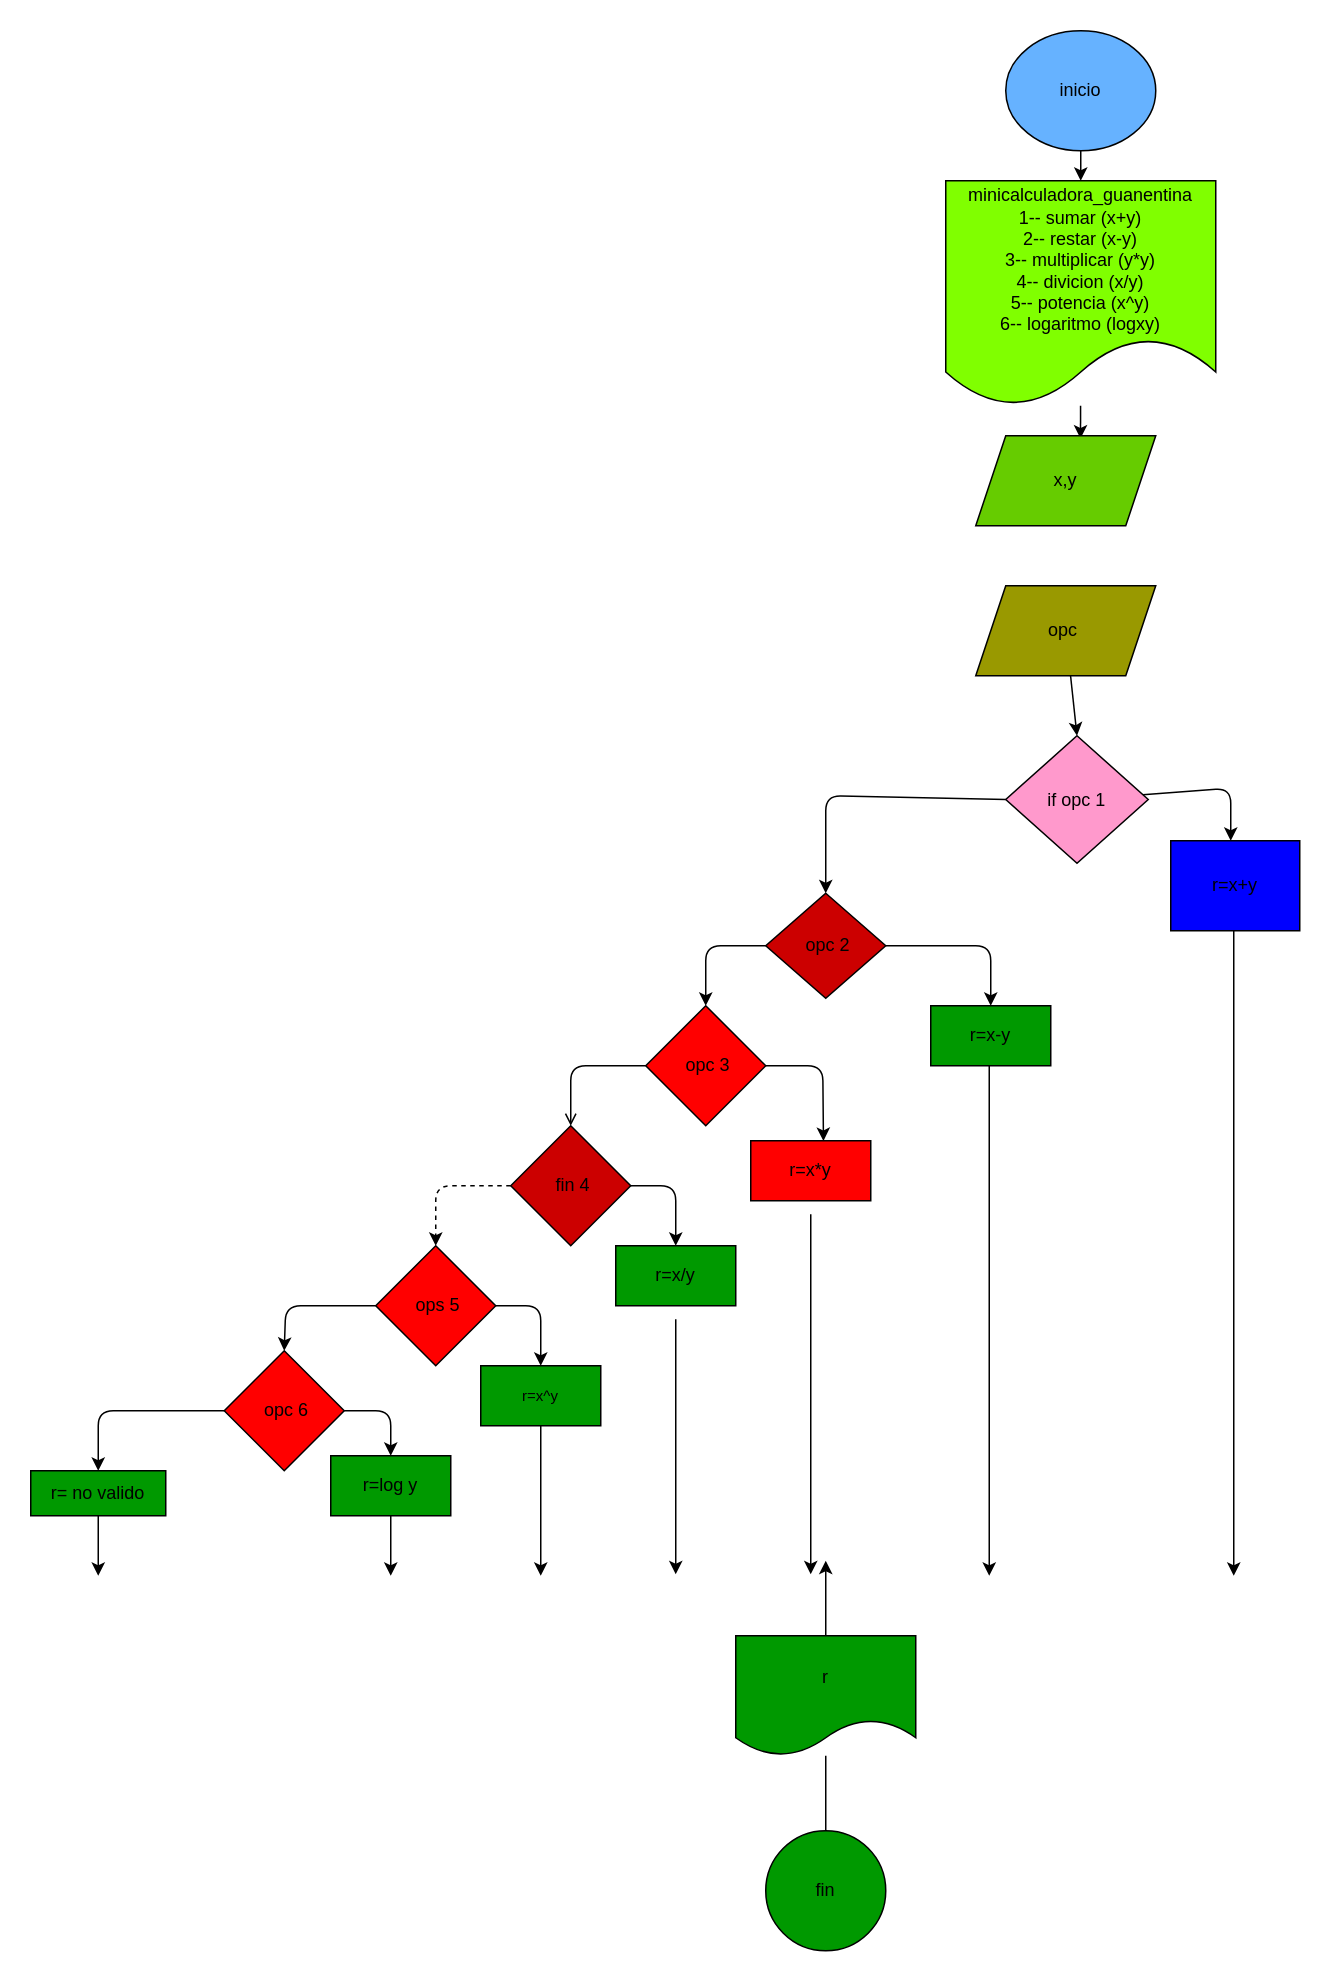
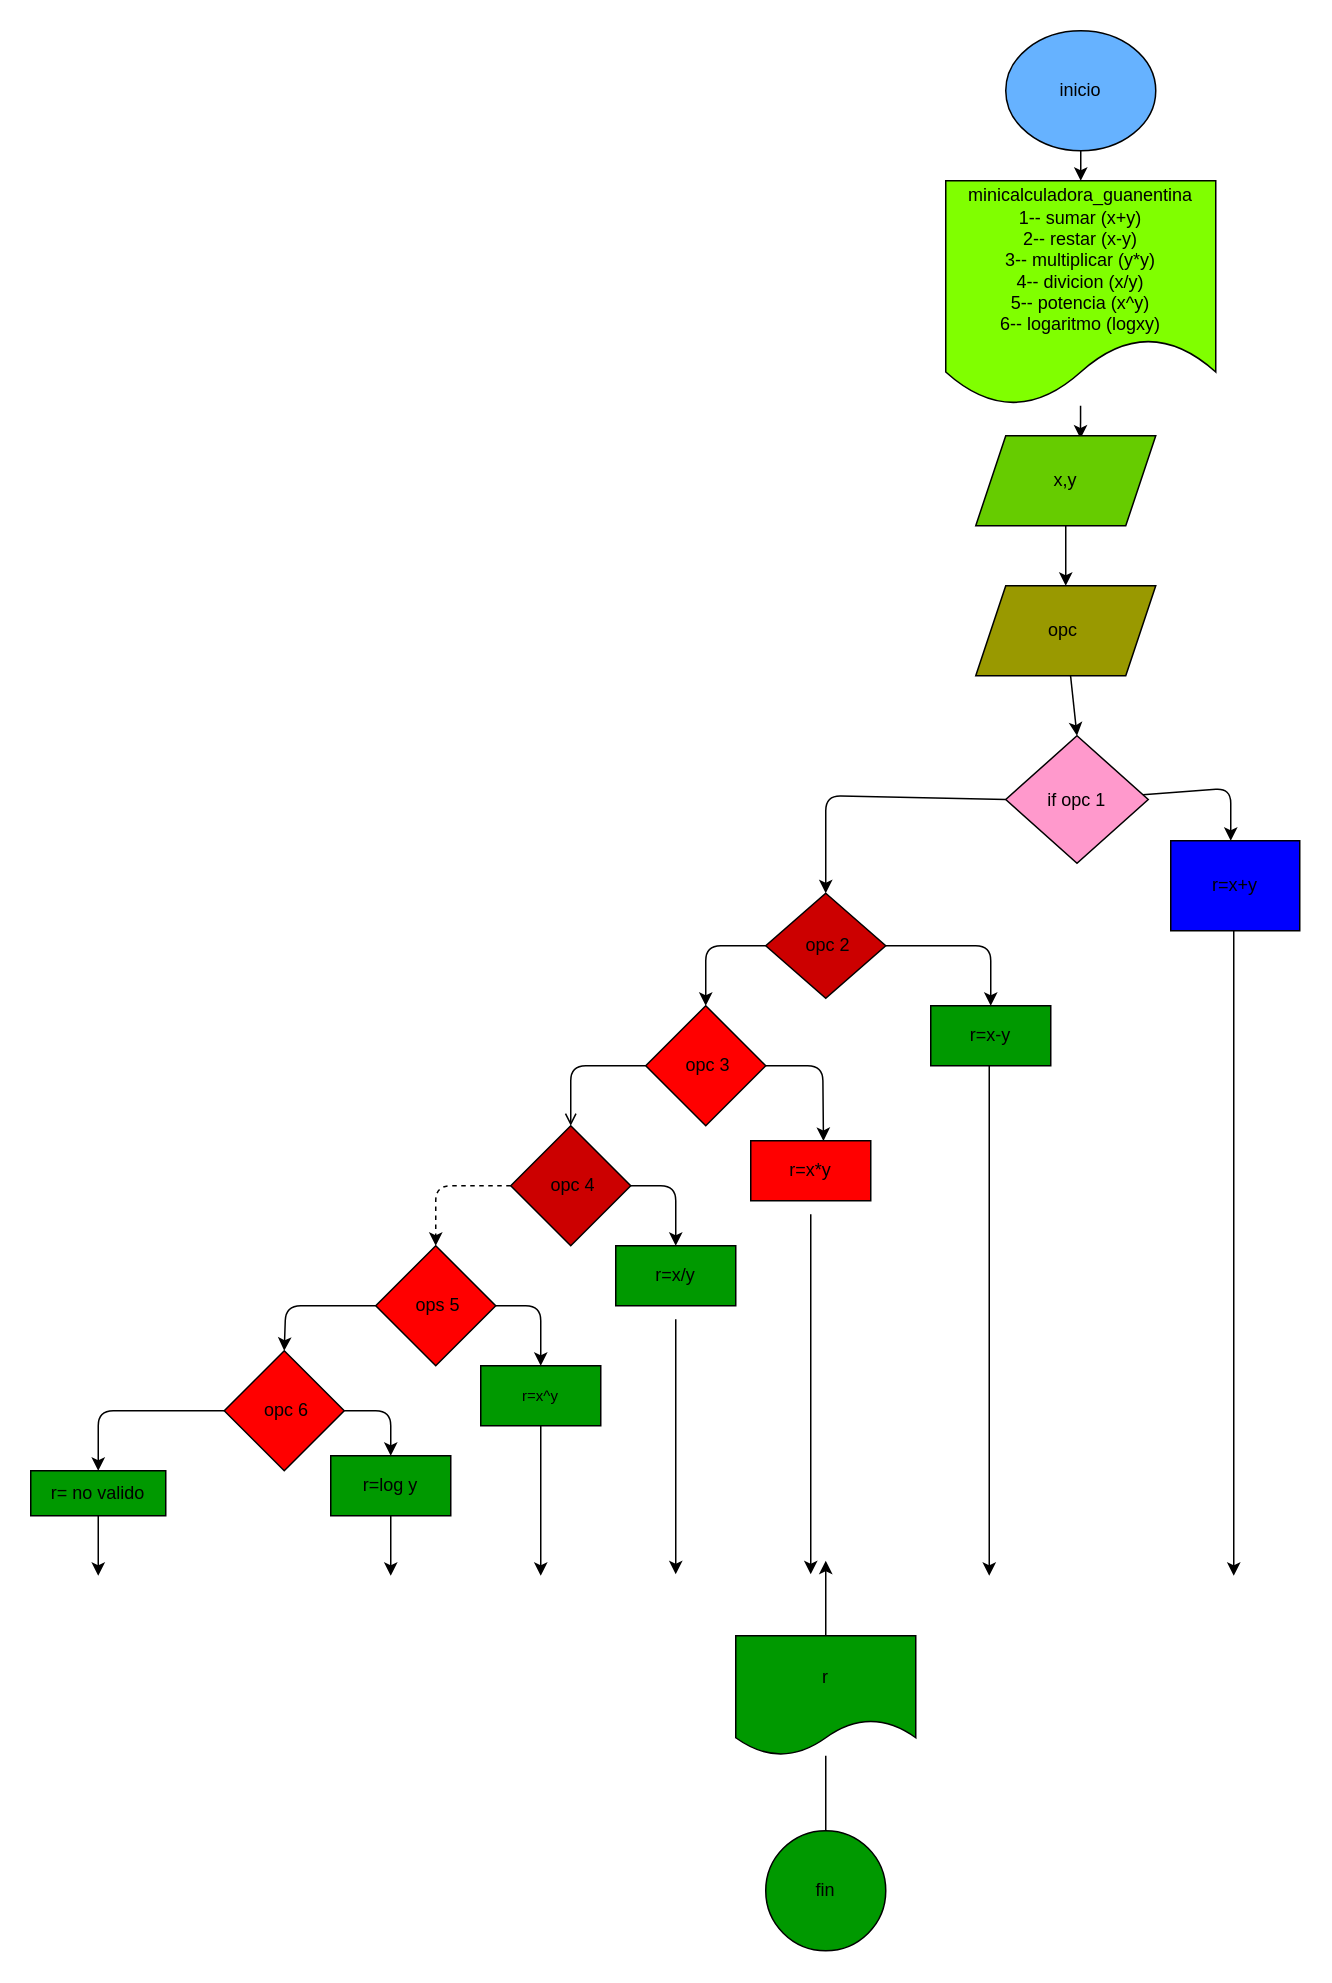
none -> (1066, 551)
(571, 1186) -> (571, 1186)
